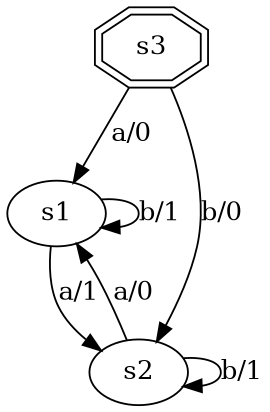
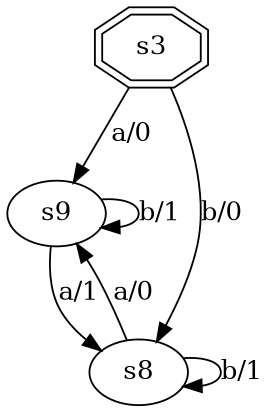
(57, 214) -> (57, 214)
(139, 372) -> (139, 372)
